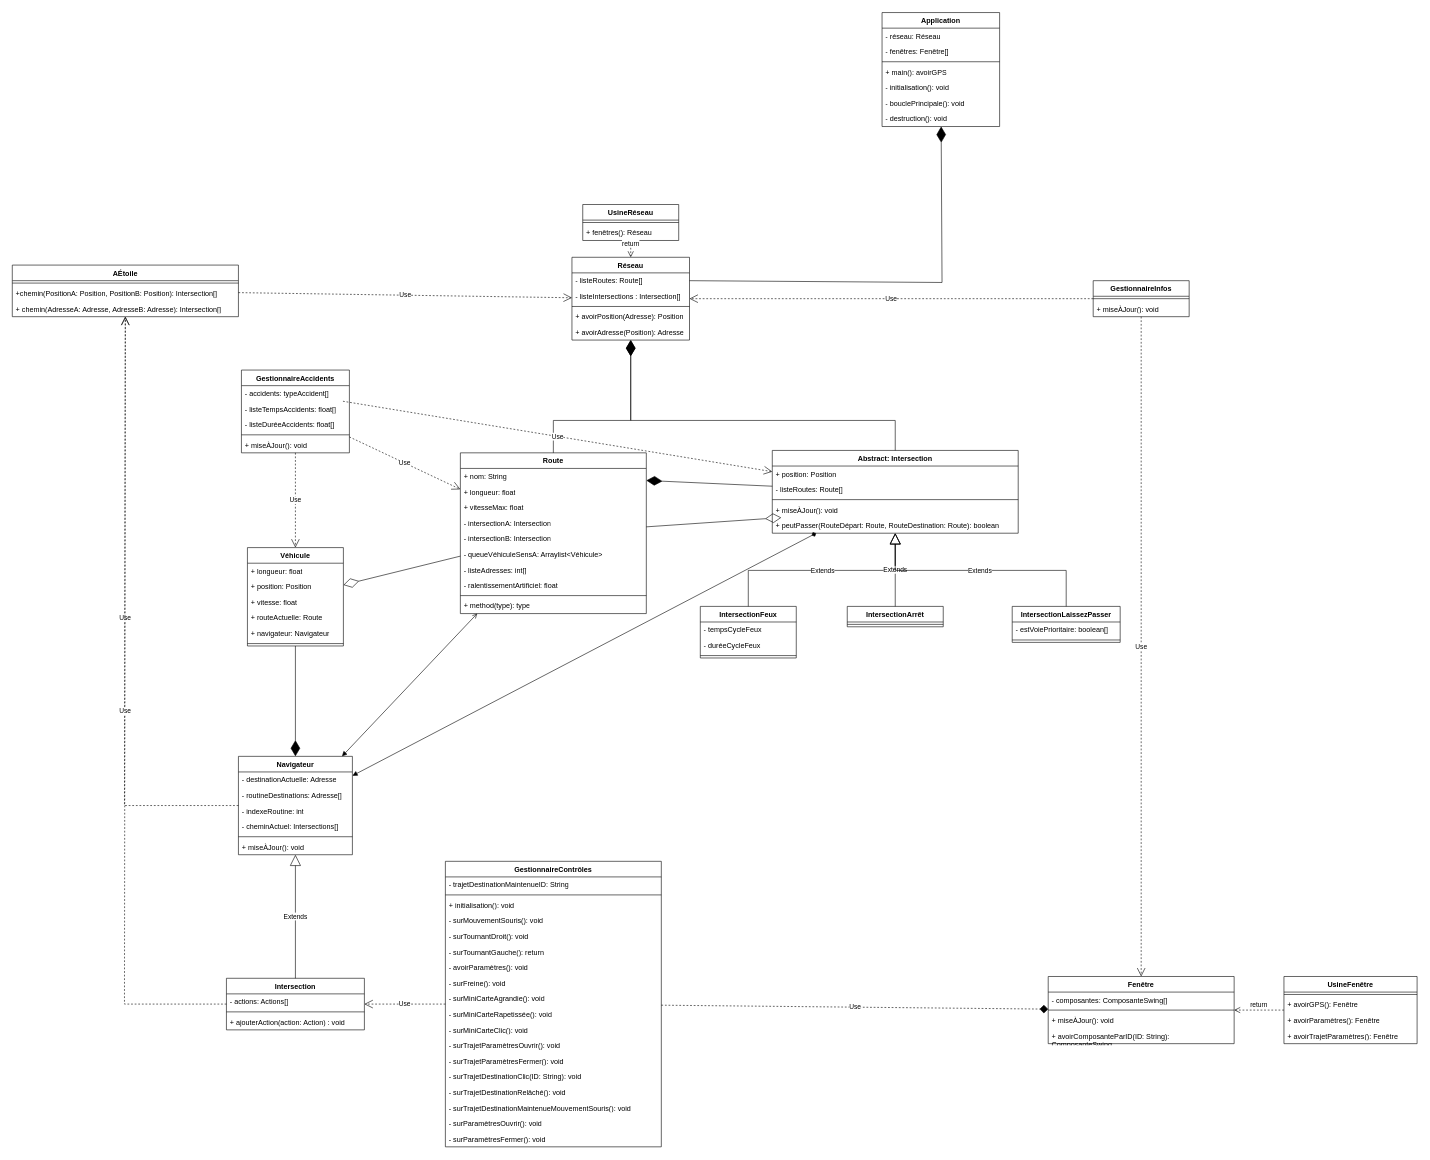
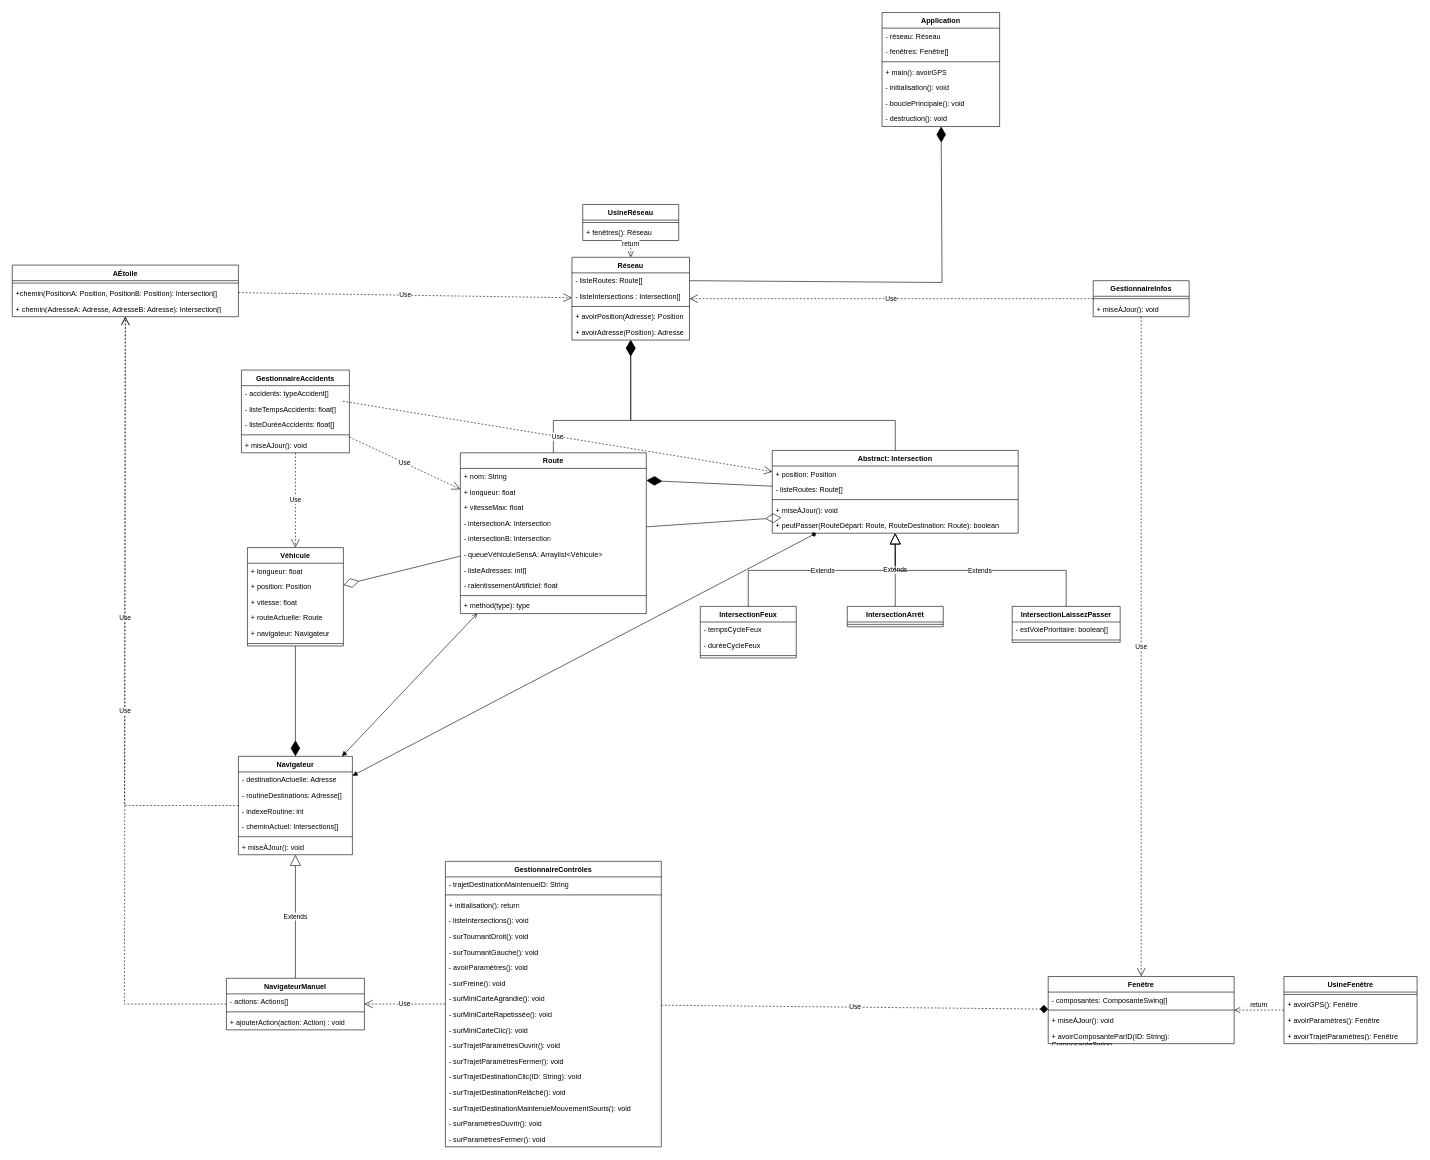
(488, 906) -> (493, 906)
(501, 921) -> (499, 921)
(505, 953) -> (500, 953)
(296, 987) -> (296, 987)
